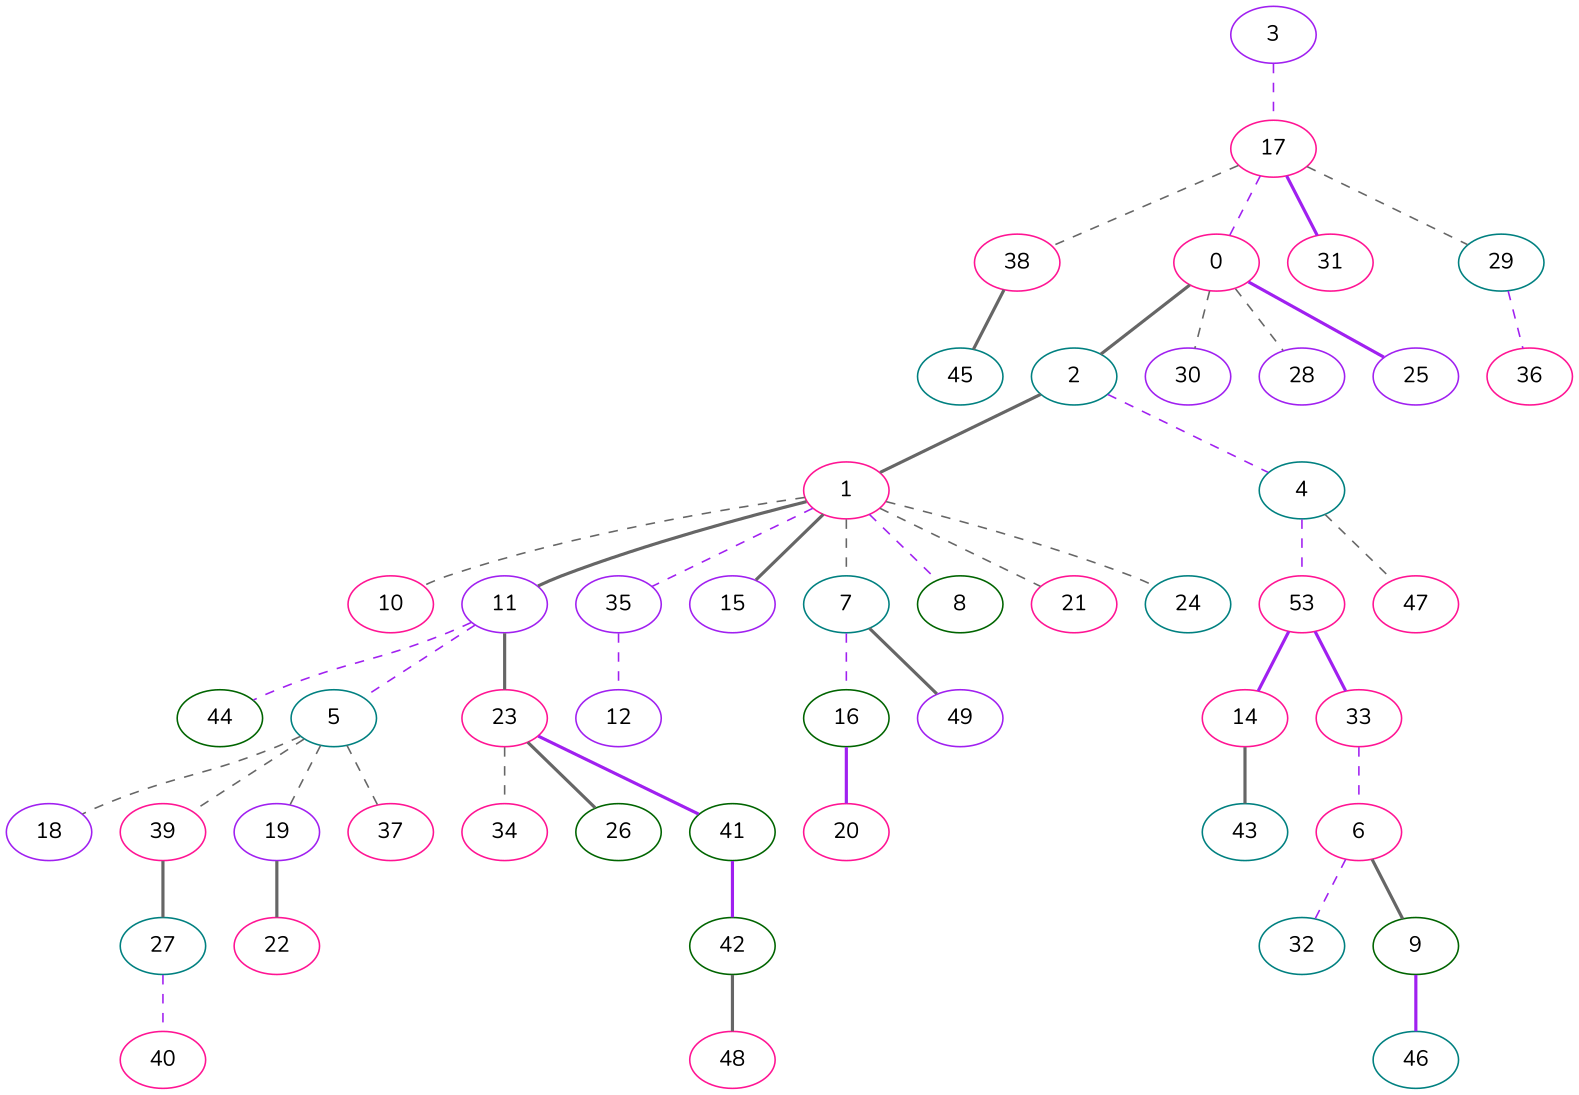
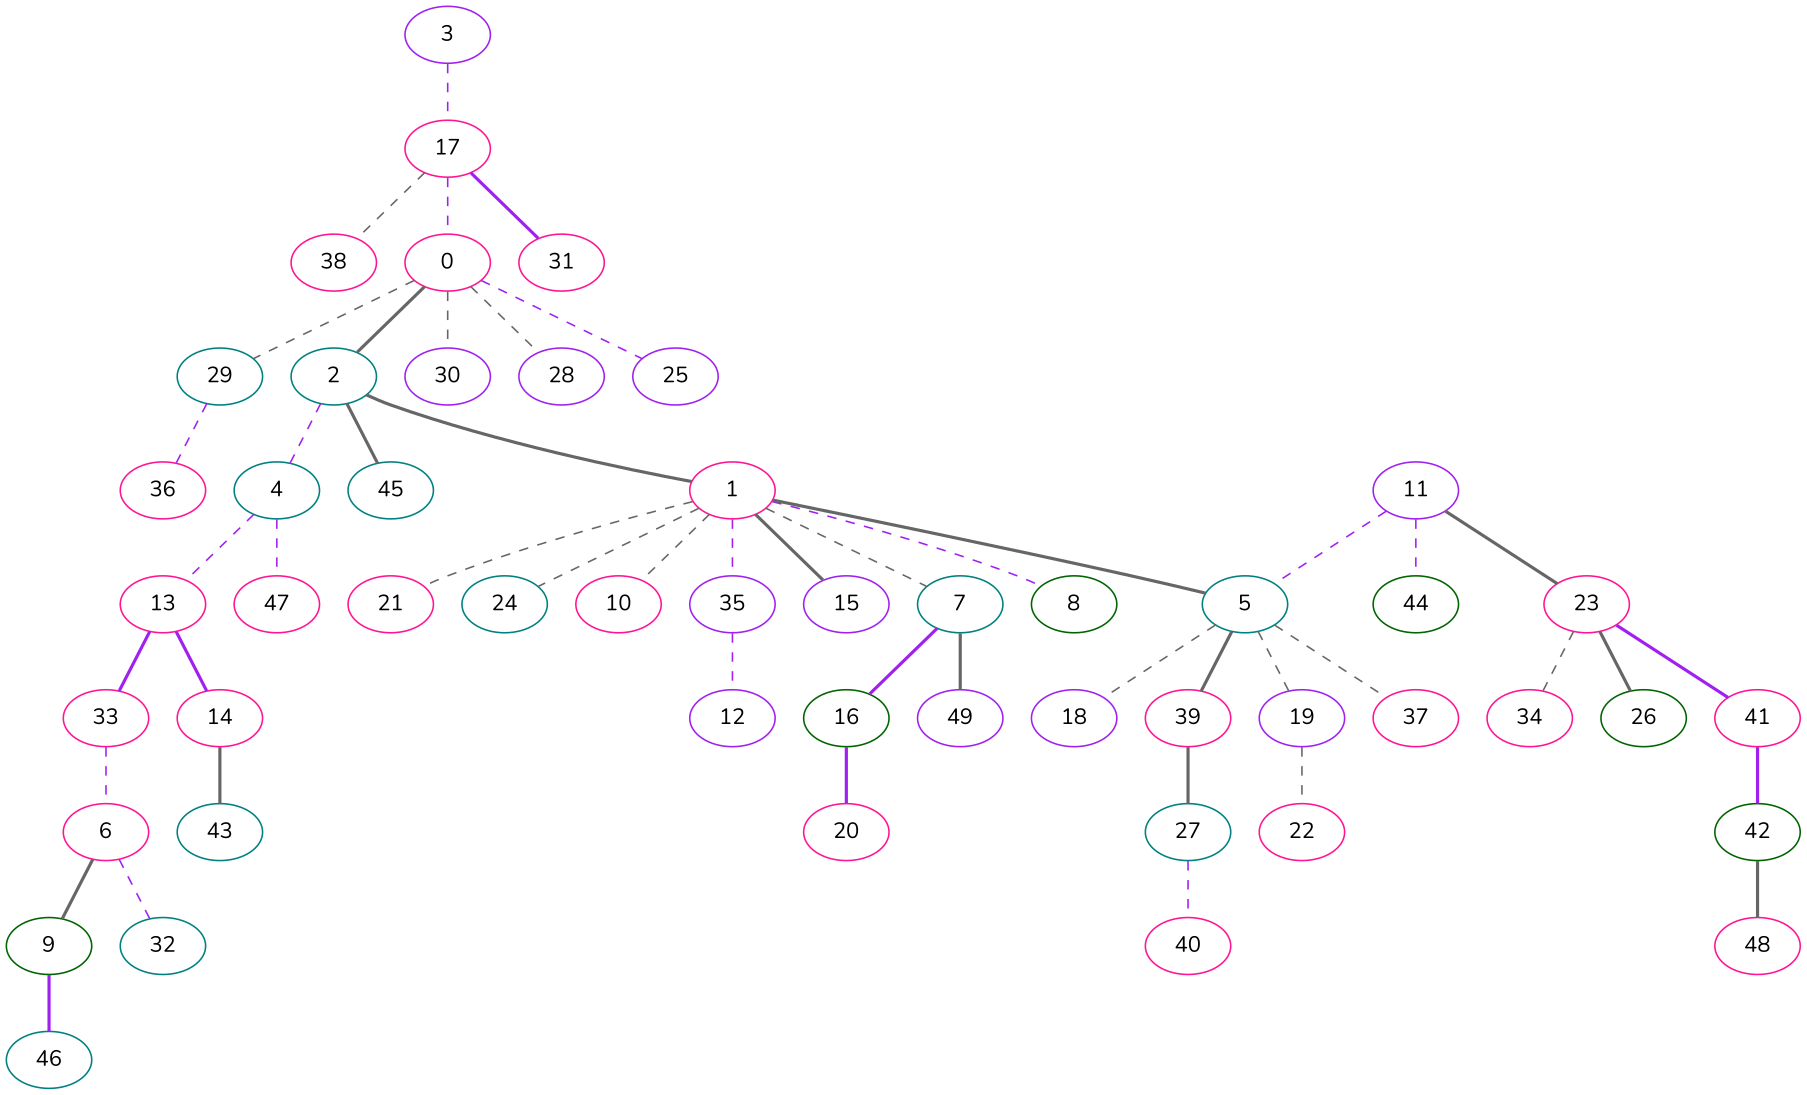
(1387, 206) -> (334, 320)
(989, 320) -> (362, 434)
(1316, 320) -> (562, 320)
(671, 539) -> (989, 545)
(1359, 547) -> (277, 548)
(1302, 604) -> (163, 604)
(846, 661) -> (903, 661)
(248, 775) -> (1216, 661)
(732, 832) -> (1758, 718)
(277, 889) -> (1302, 775)
